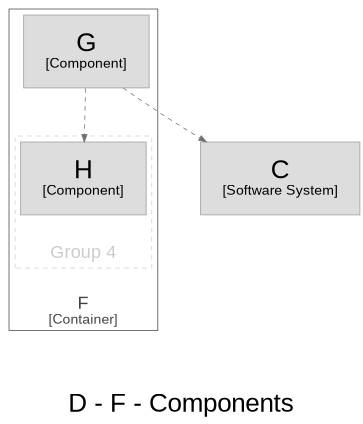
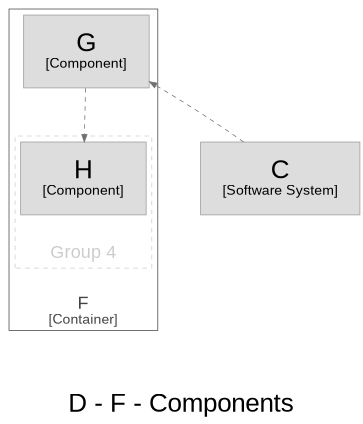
(163, 115) -> (200, 113)
